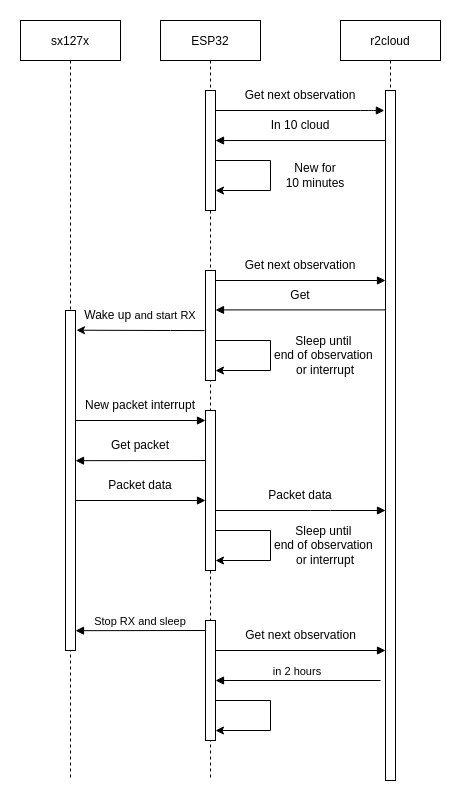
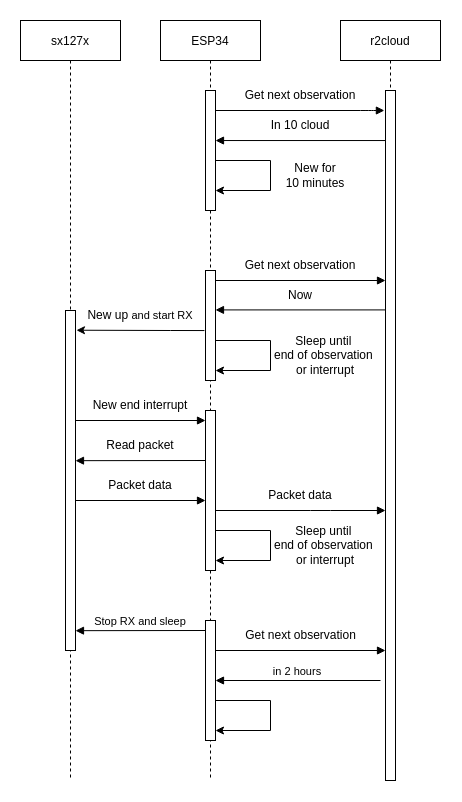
(210, 41) -> (210, 41)
(301, 296) -> (301, 296)
(141, 316) -> (141, 316)
(141, 406) -> (141, 406)
(141, 446) -> (141, 446)
